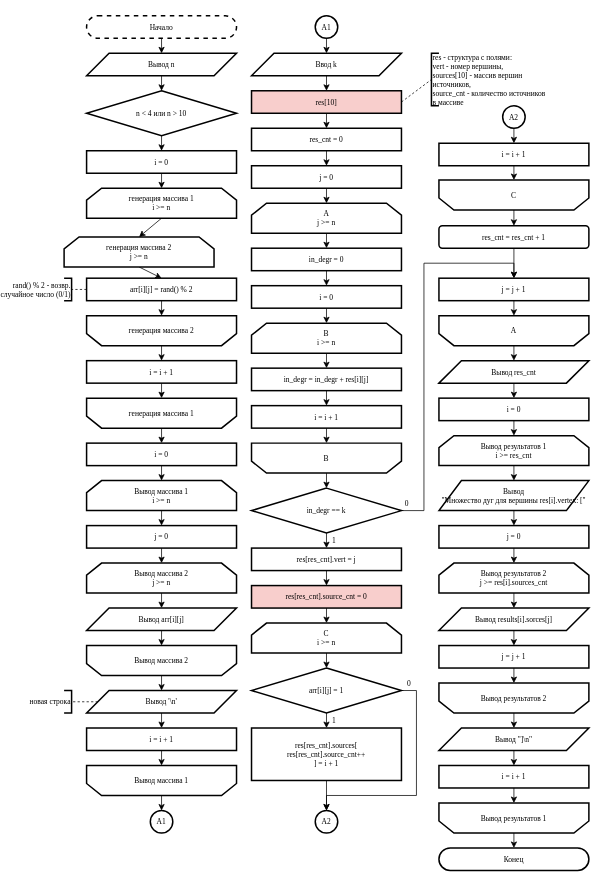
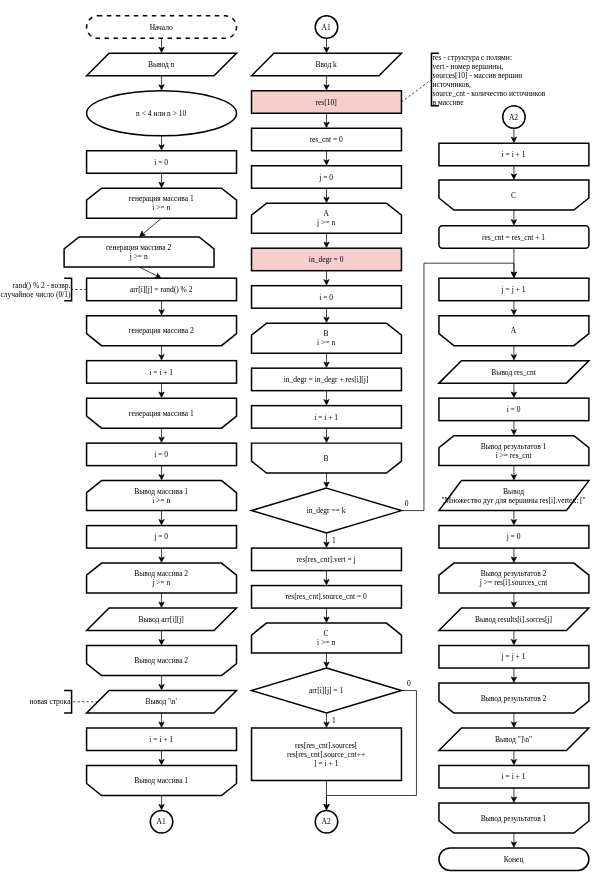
(162, 113) -> (162, 113)
(327, 259) -> (327, 259)
(327, 597) -> (327, 597)
